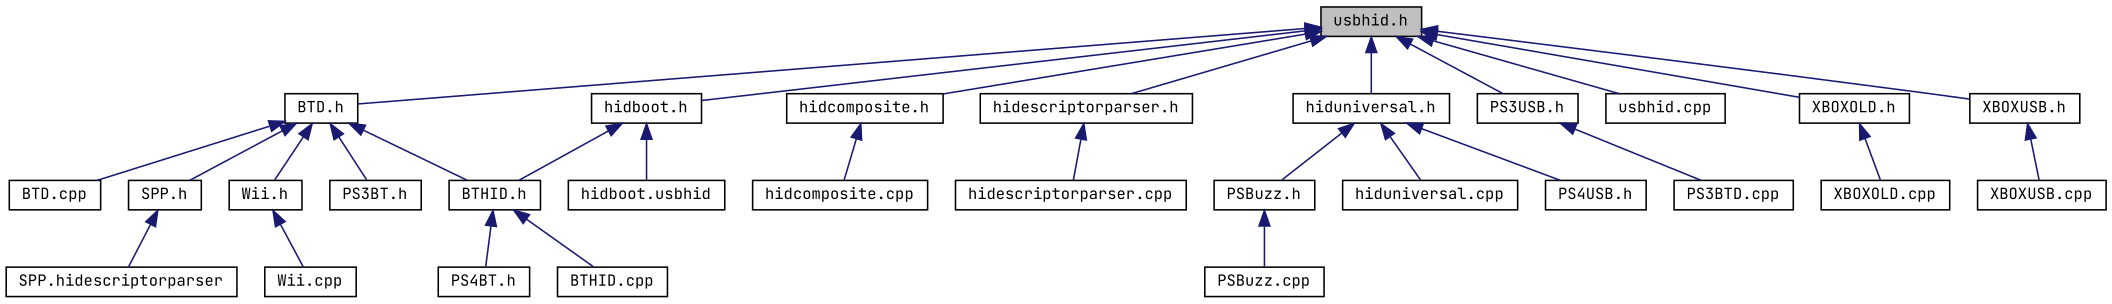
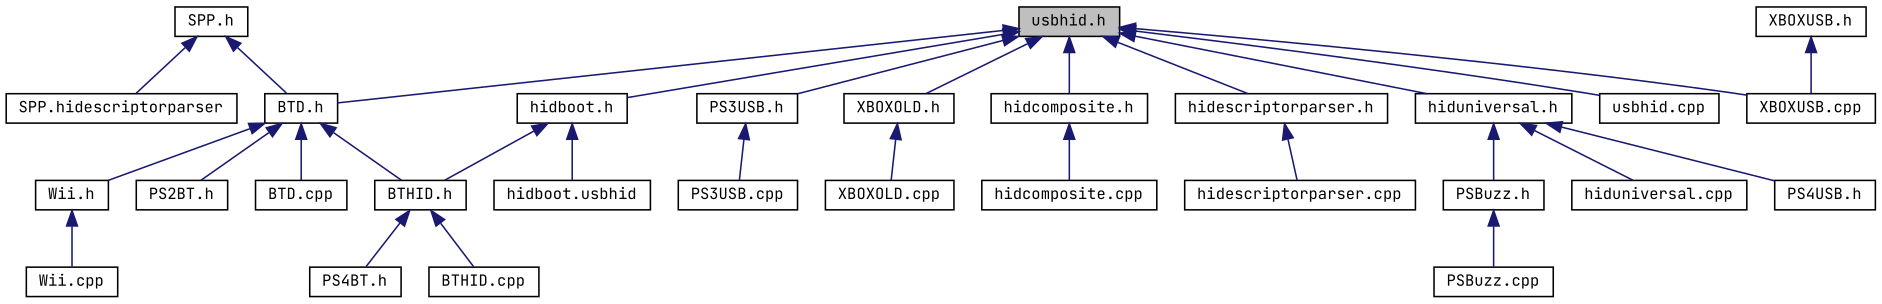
(1703, 64) -> (1442, 58)
(236, 155) -> (262, 70)
(376, 195) -> (182, 195)
(1734, 195) -> (738, 195)
